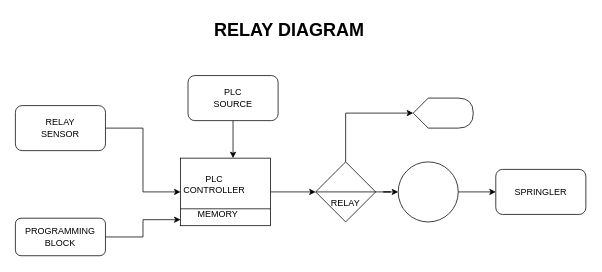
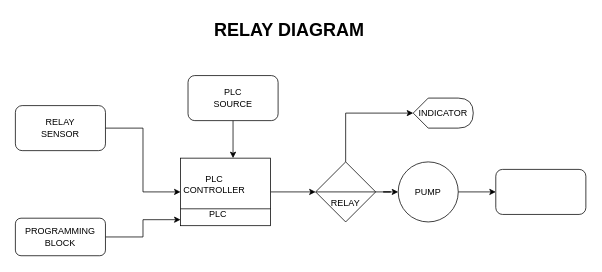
none -> (443, 113)
none -> (428, 192)
(540, 192) -> none
(218, 214) -> (218, 214)
